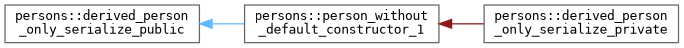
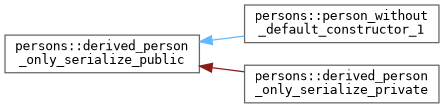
(468, 24) -> (228, 70)
